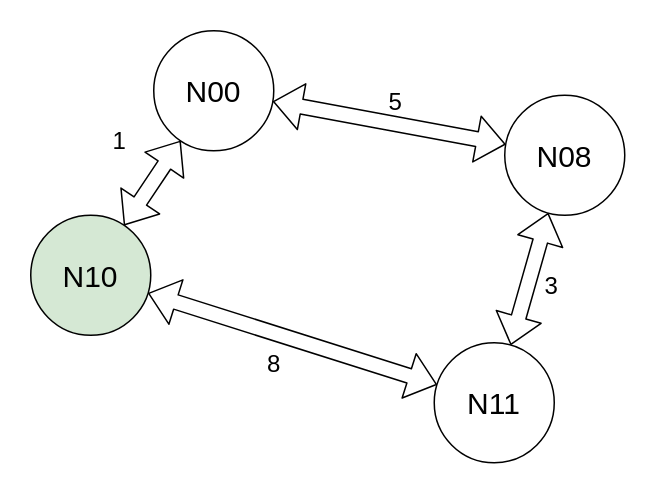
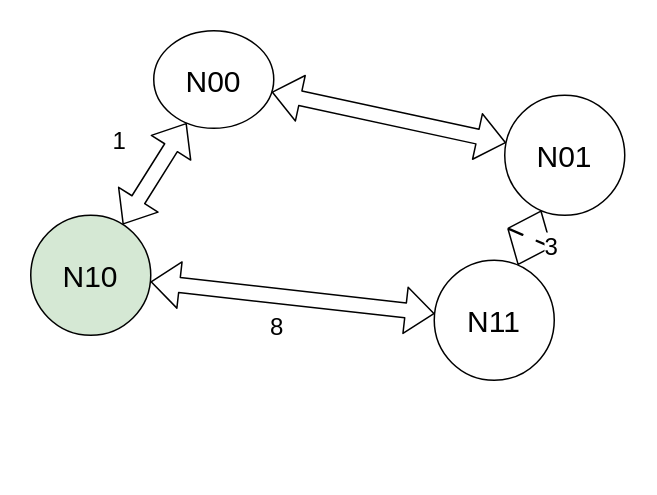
(214, 91) -> (214, 80)
(395, 101) -> none
(565, 155) -> (565, 155)
(494, 403) -> (494, 320)
